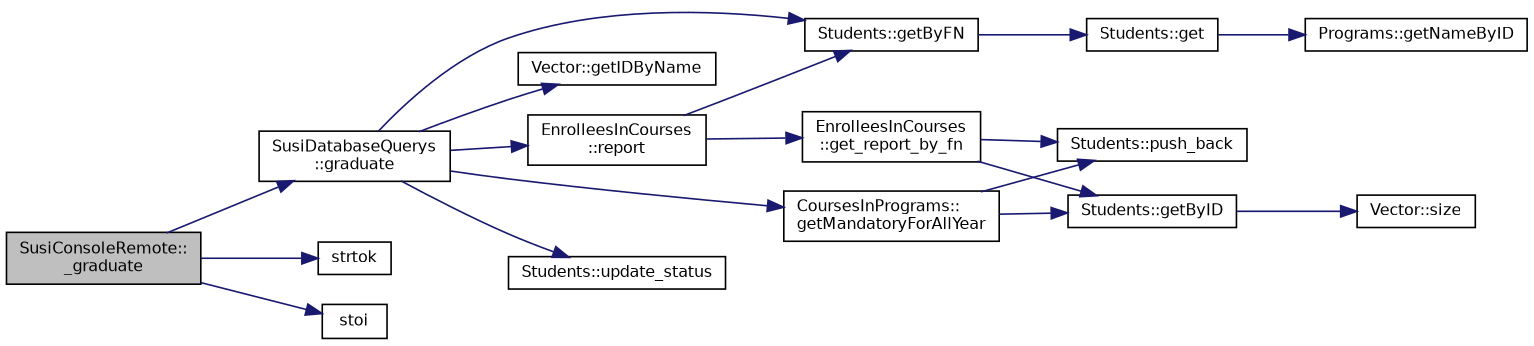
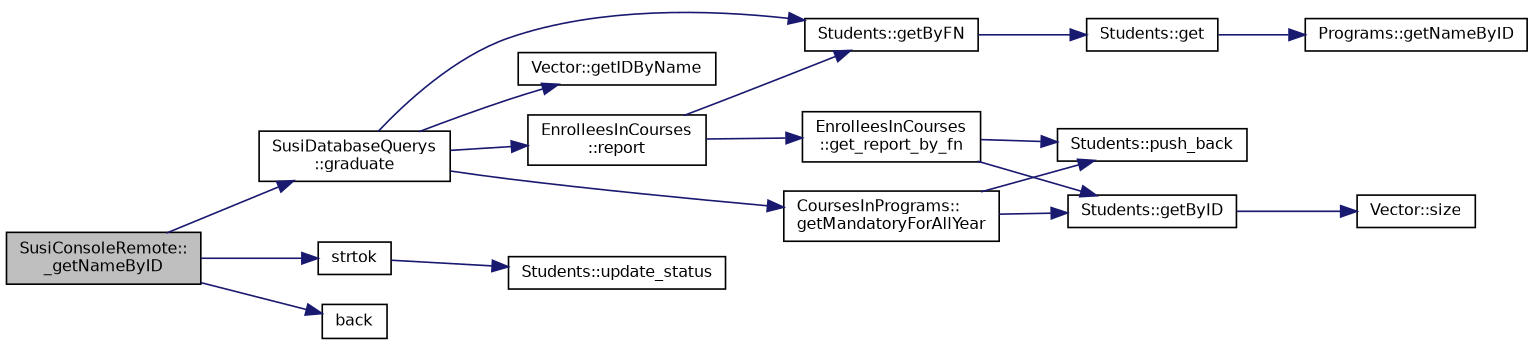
(476, 219) -> (442, 263)
(104, 258) -> (104, 258)
(355, 321) -> (355, 321)
